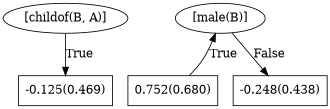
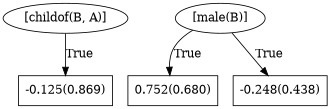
(269, 54) -> (269, 54)
(203, 60) -> (176, 45)
(66, 91) -> (66, 91)
